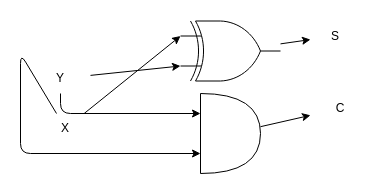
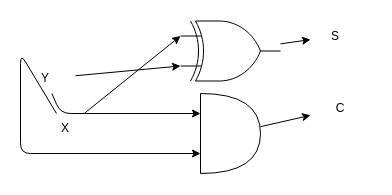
(61, 79) -> (46, 79)
